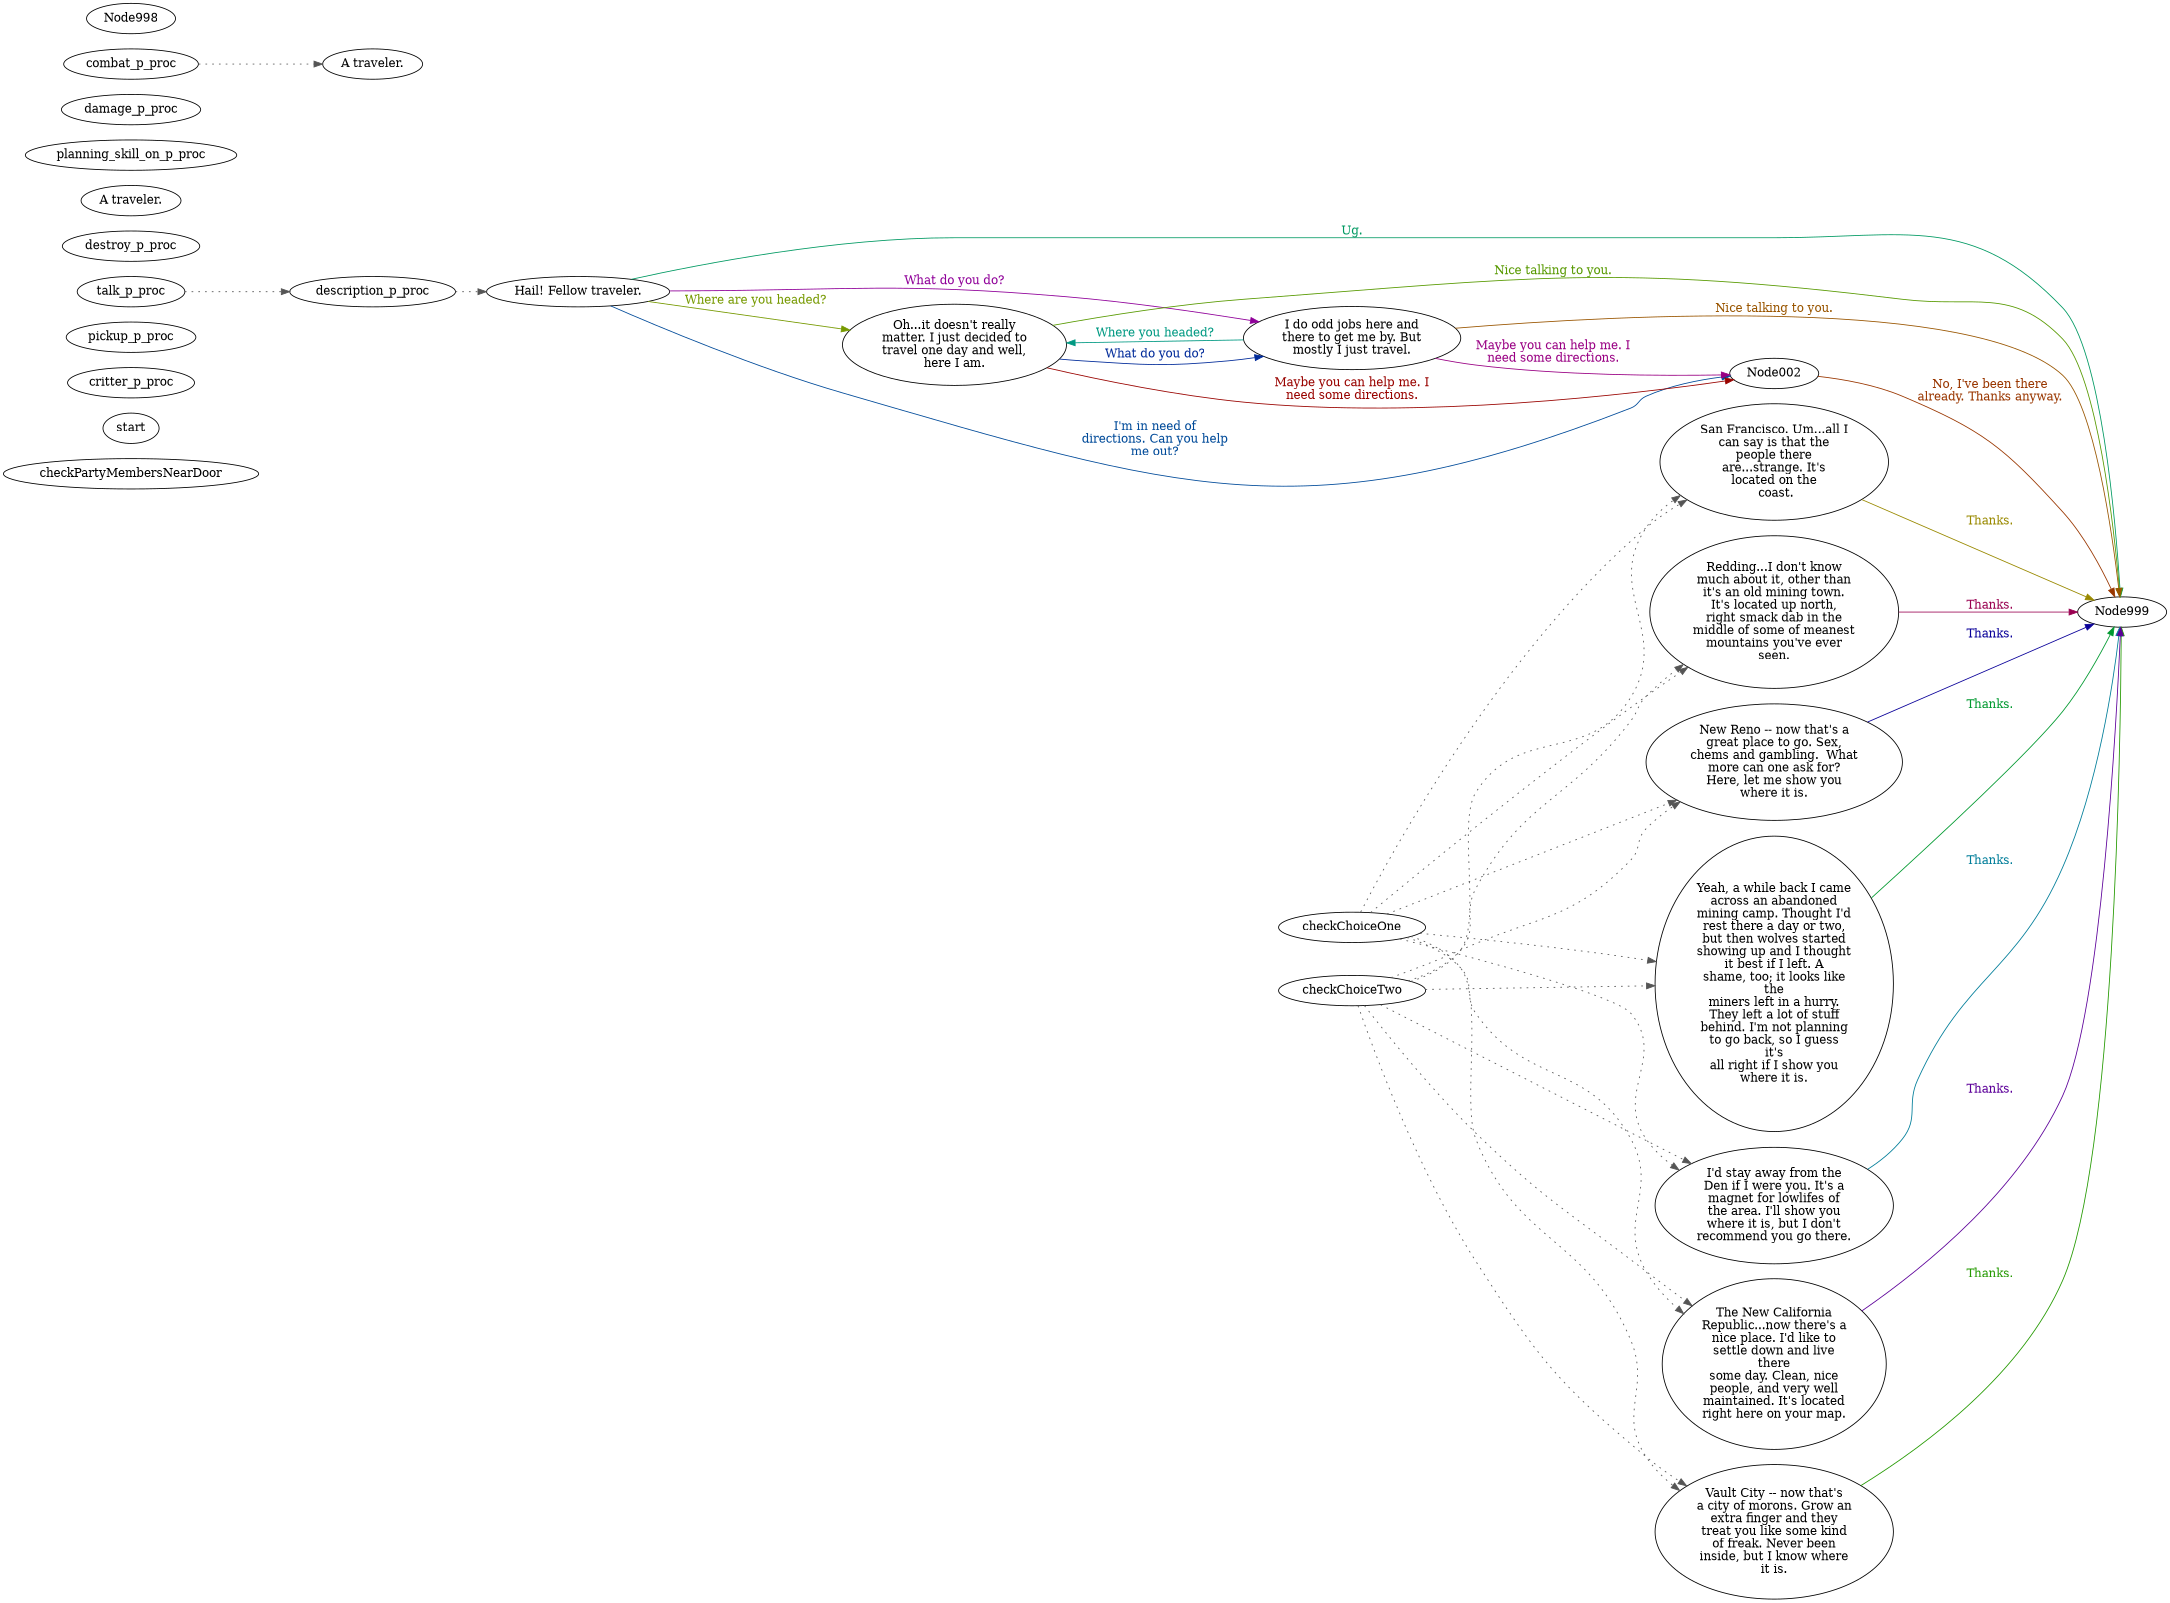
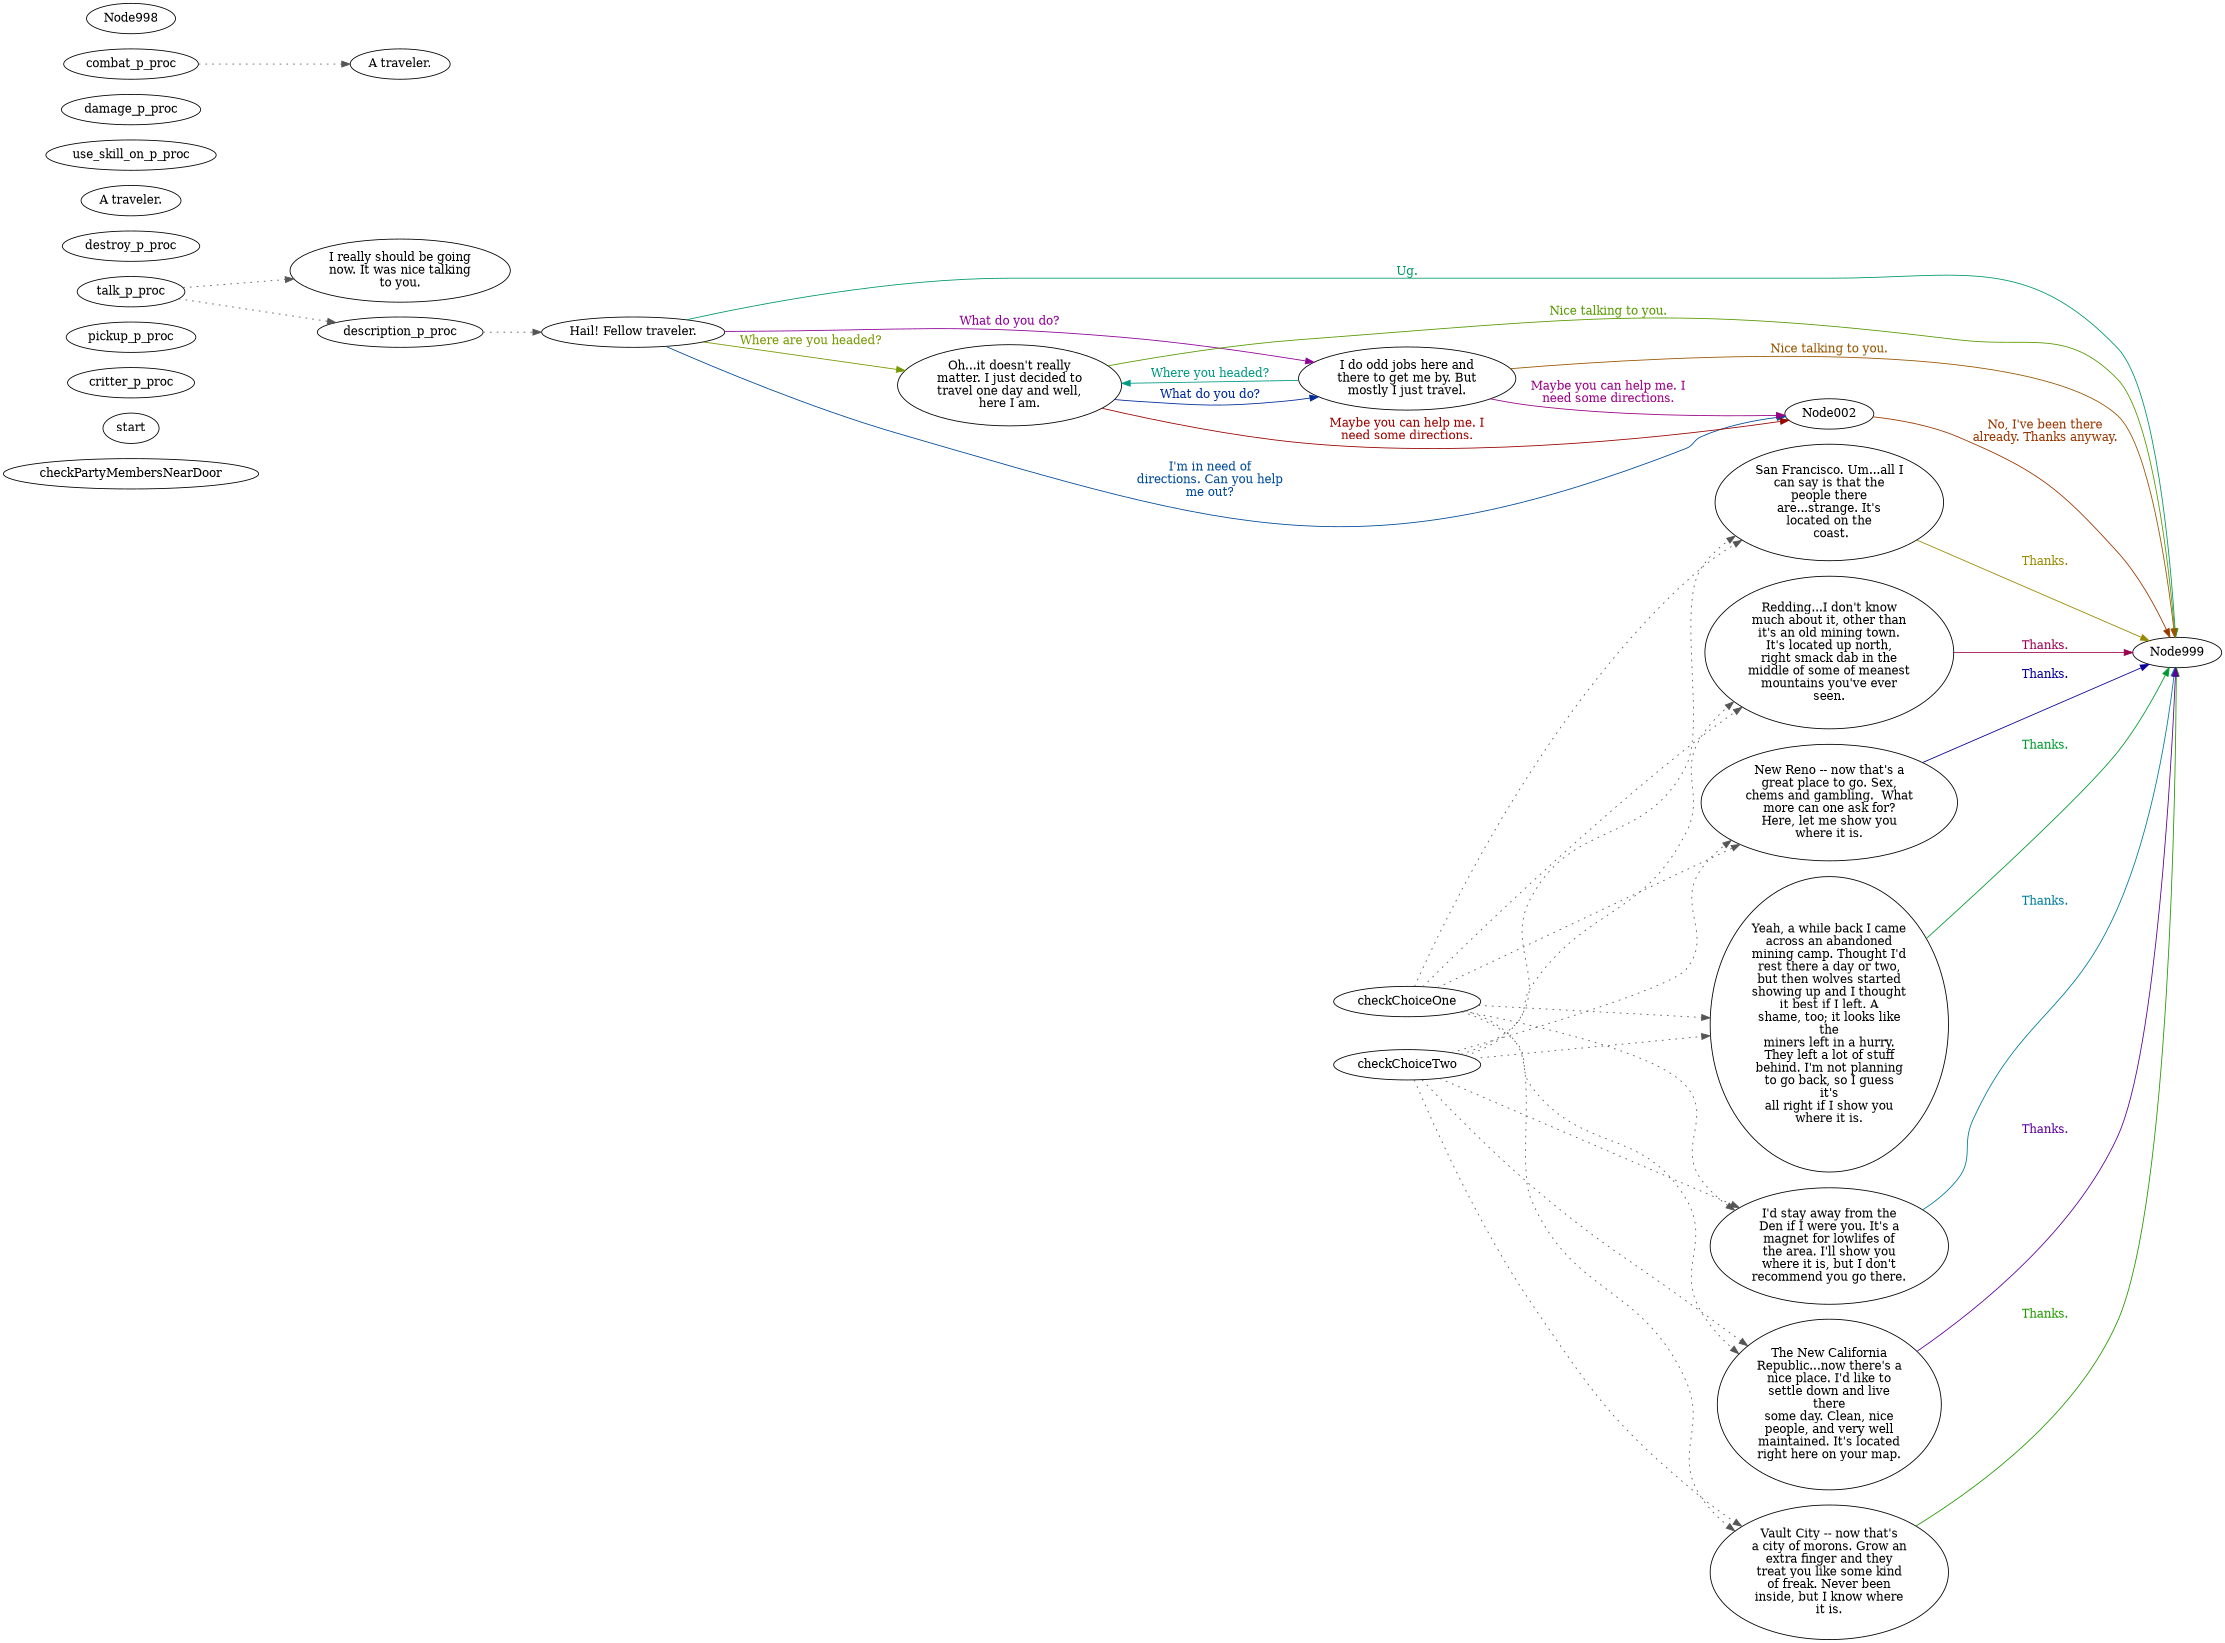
(131, 155) -> (131, 155)
none -> (400, 271)
